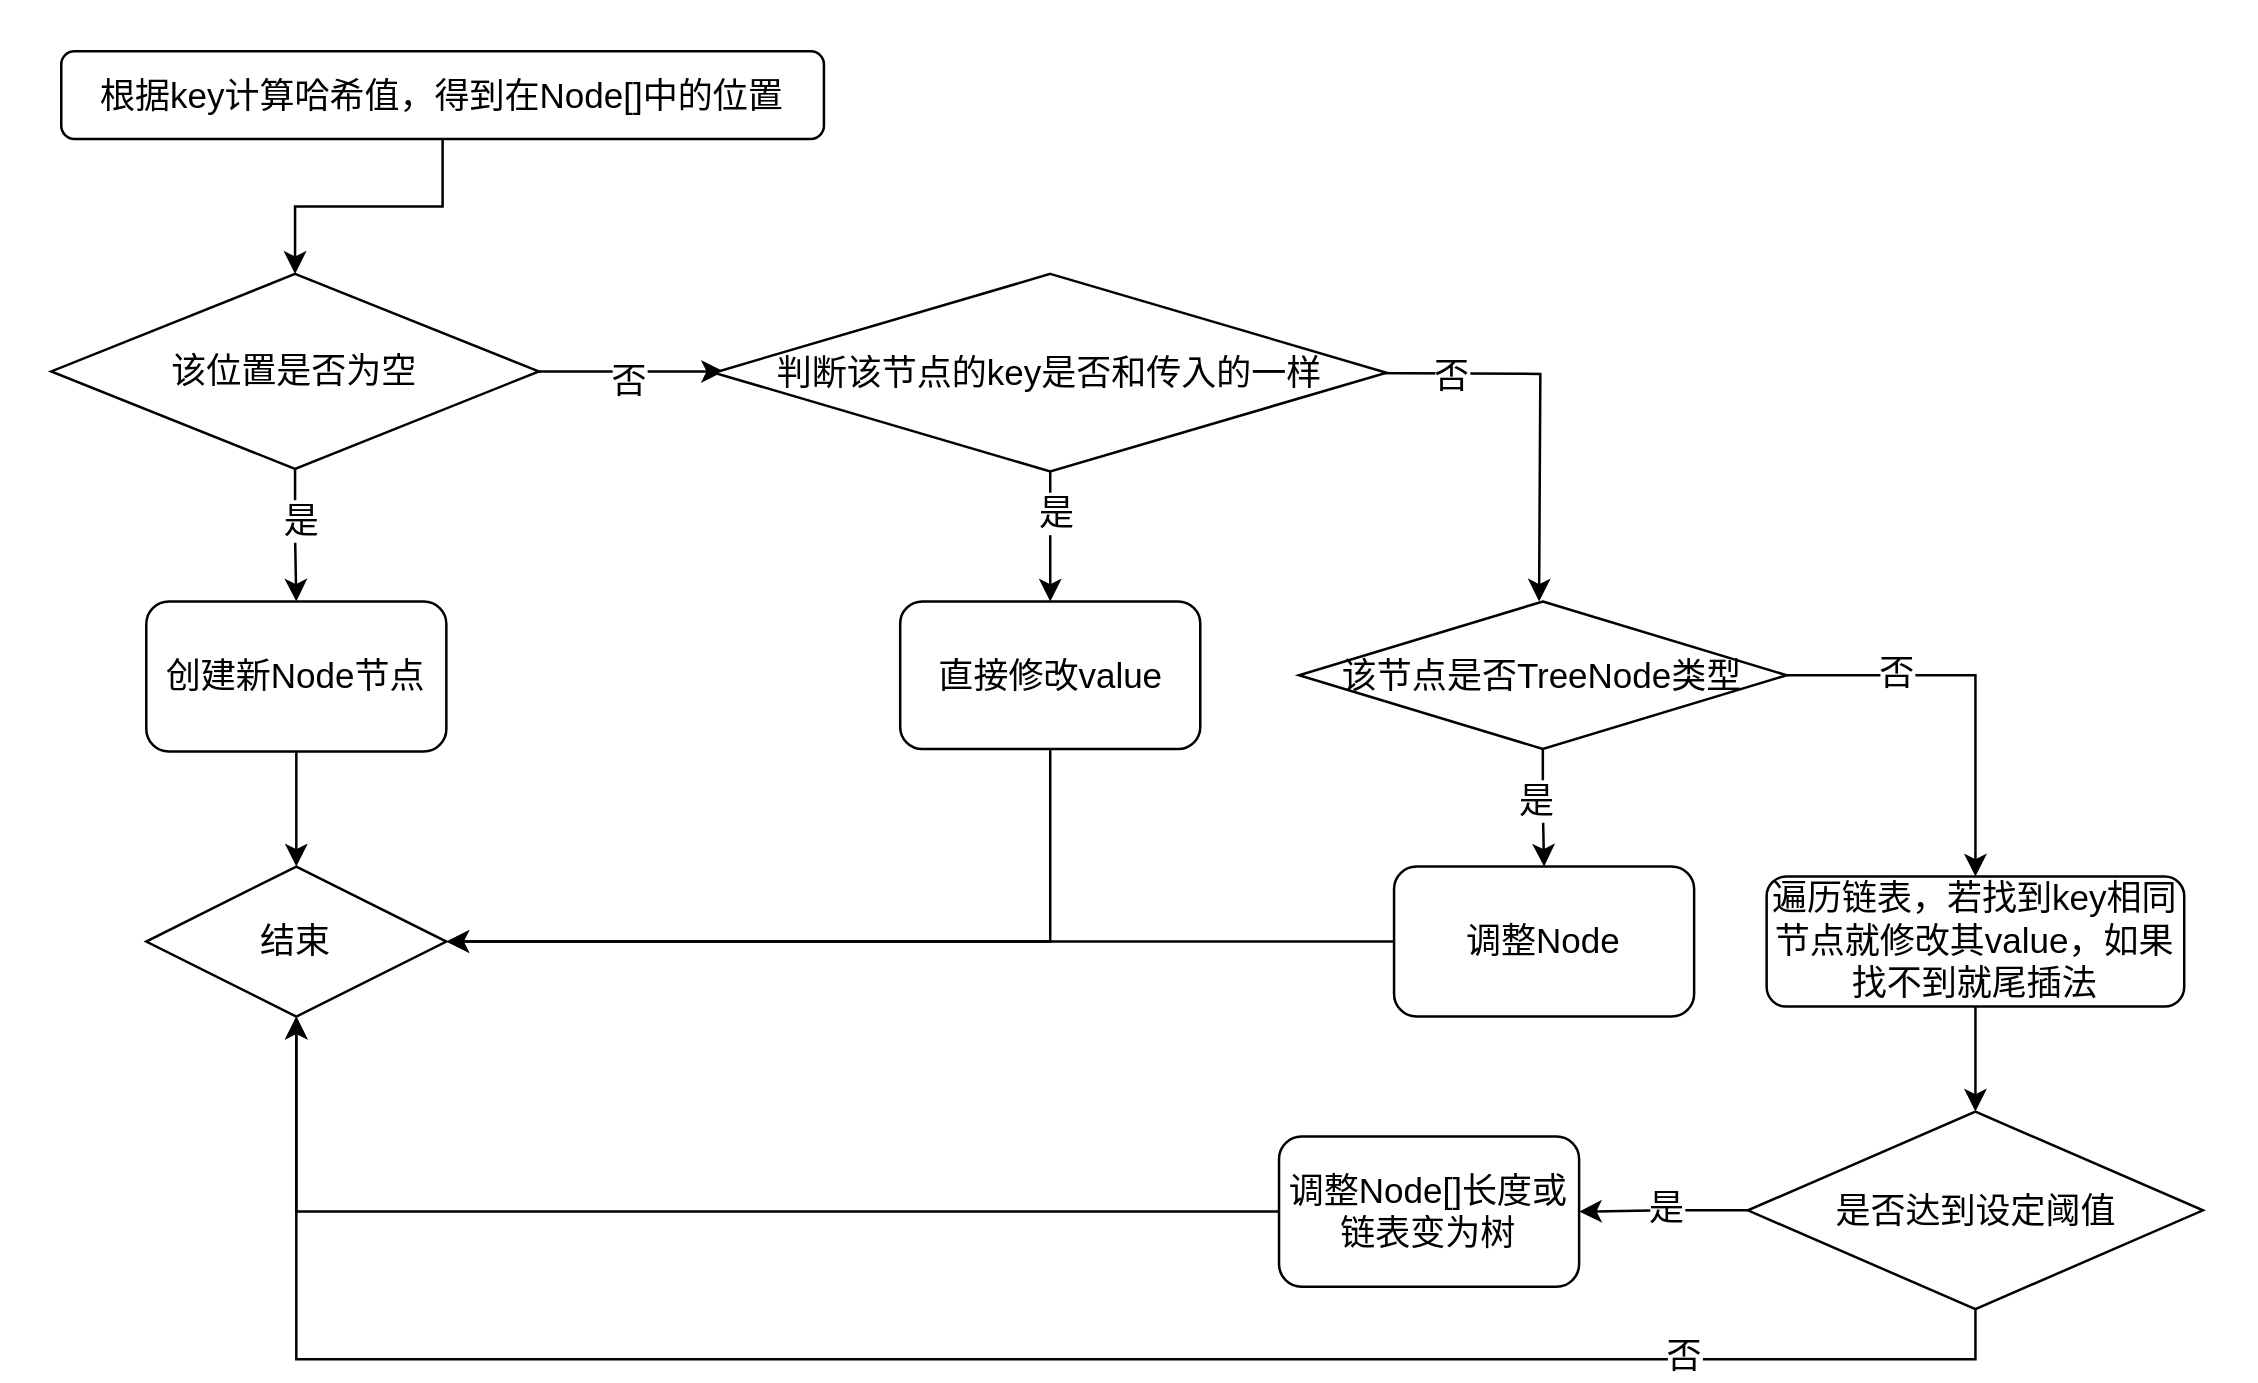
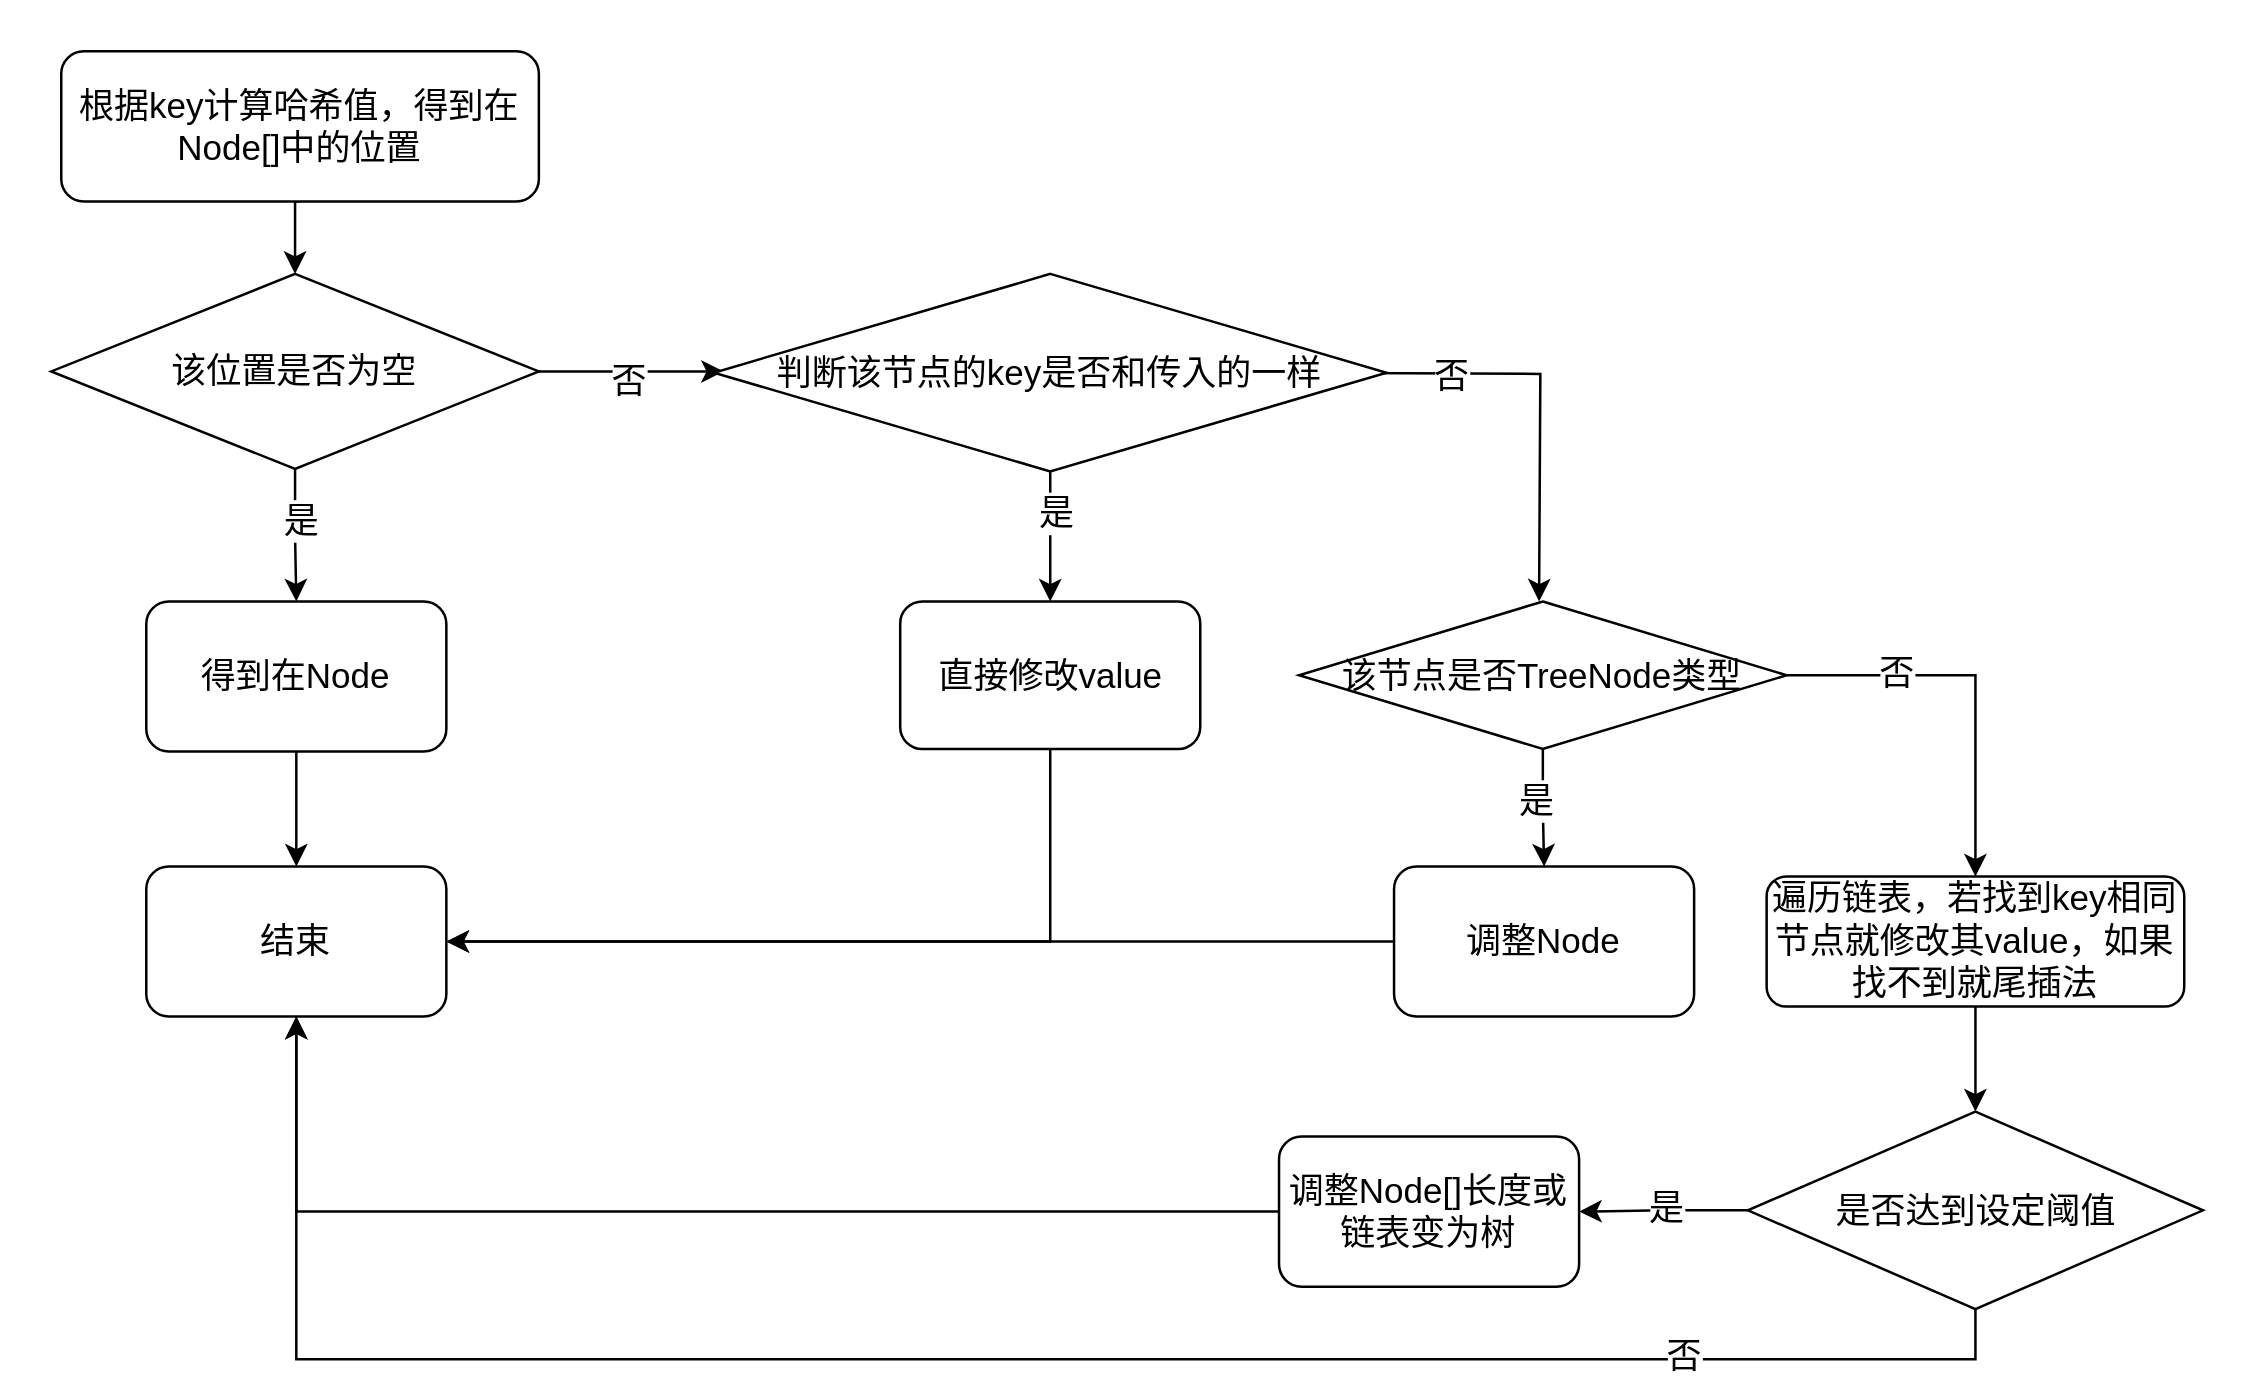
(443, 95) -> (300, 126)
(296, 676) -> (296, 676)
(296, 941) -> (296, 941)
